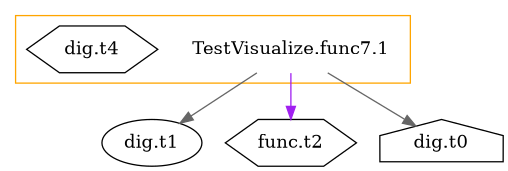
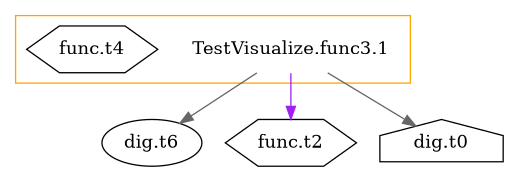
(92, 49) -> (92, 49)
(291, 49) -> (291, 49)
(152, 143) -> (152, 143)
